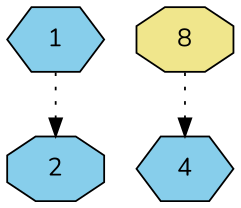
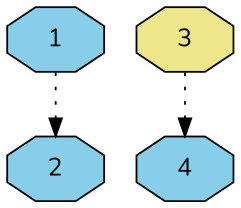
(56, 40) -> (56, 40)
(185, 40) -> (185, 40)
(185, 169) -> (185, 169)
